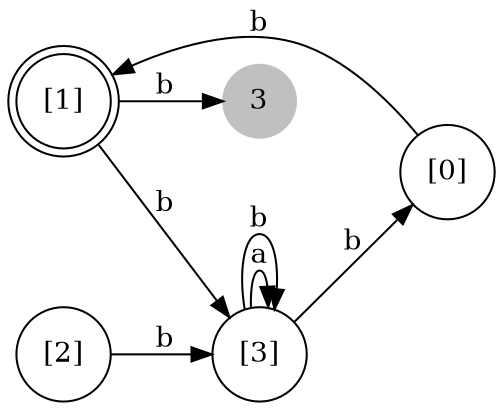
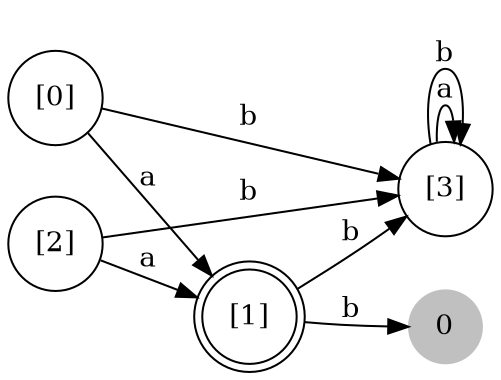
(260, 23) -> (148, 178)
(260, 101) -> (445, 327)
(346, 271) -> (240, 141)
none -> (139, 275)
